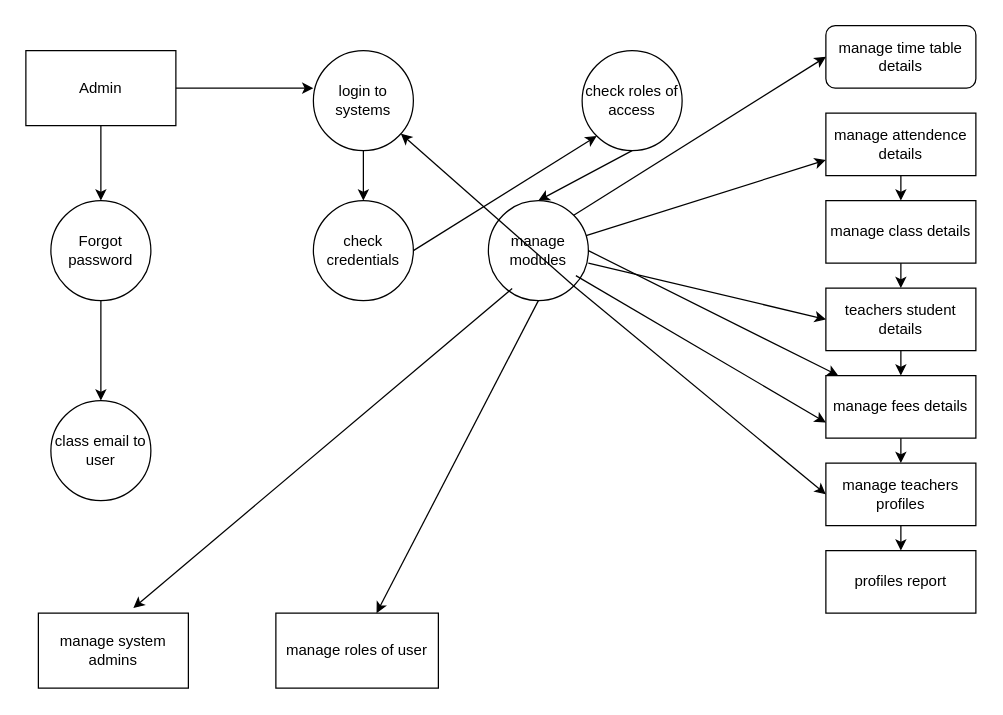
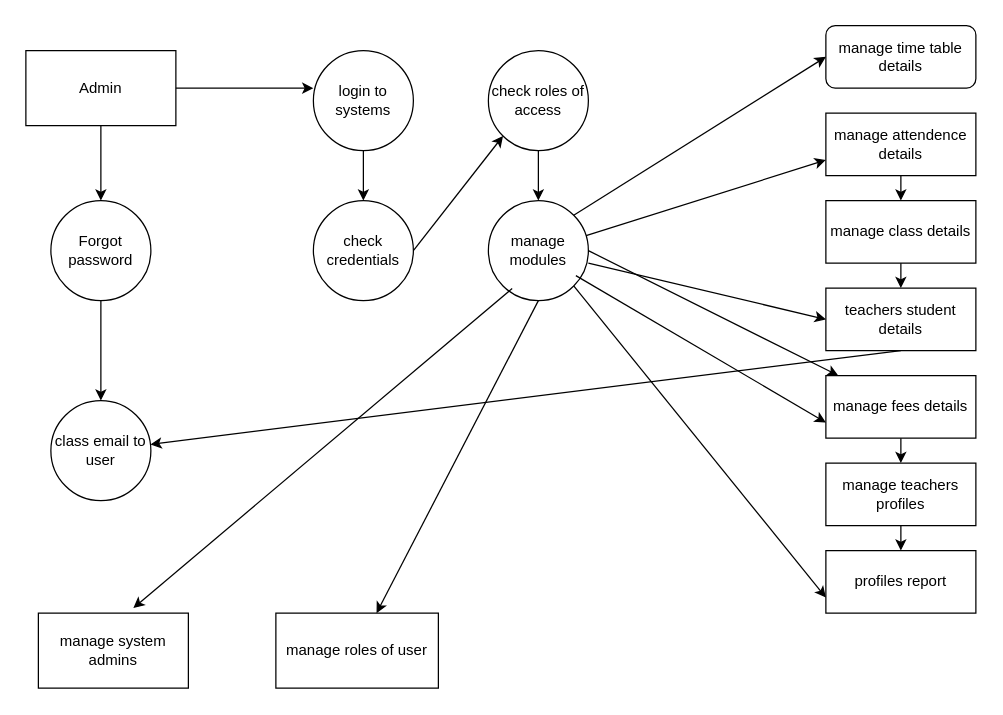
(632, 101) -> (538, 101)
(489, 212) -> (700, 443)
(901, 359) -> (546, 395)
(701, 392) -> none
